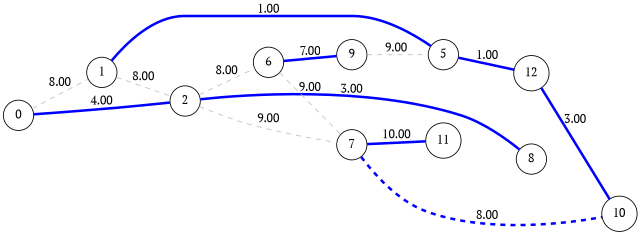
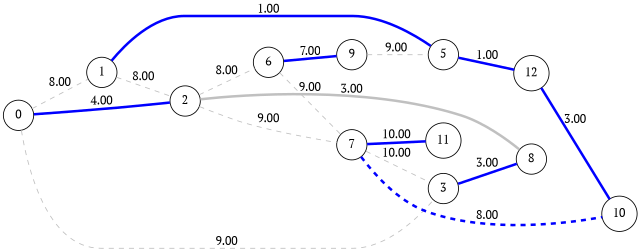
(366, 97) -> (366, 97)
none -> (443, 189)
